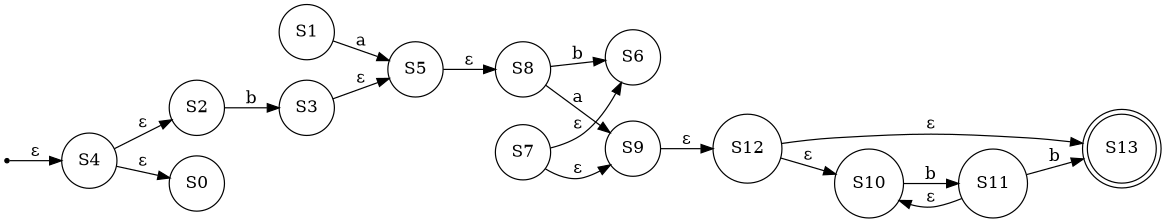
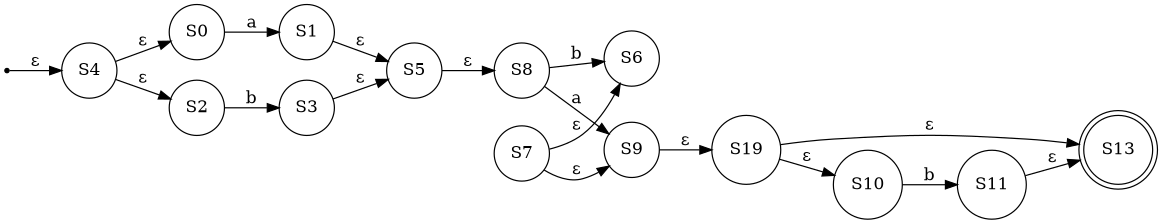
none -> (246, 32)
(361, 41) -> (361, 41)
(747, 149) -> (746, 150)
(1055, 156) -> (1053, 158)
(937, 206) -> none
